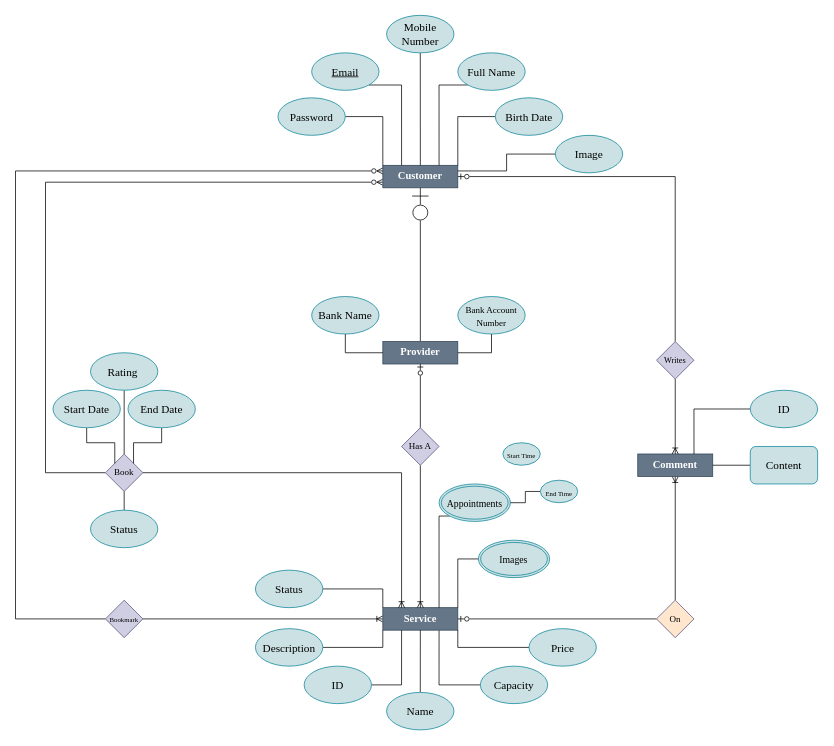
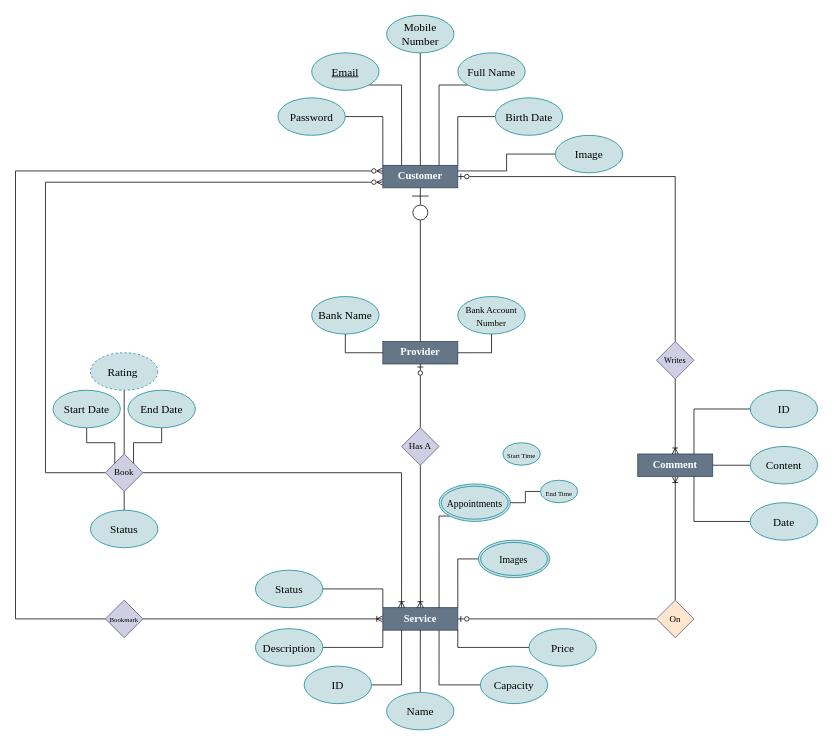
(124, 372) -> (124, 372)
(784, 465) -> (784, 465)
none -> (700, 522)
none -> (784, 522)
